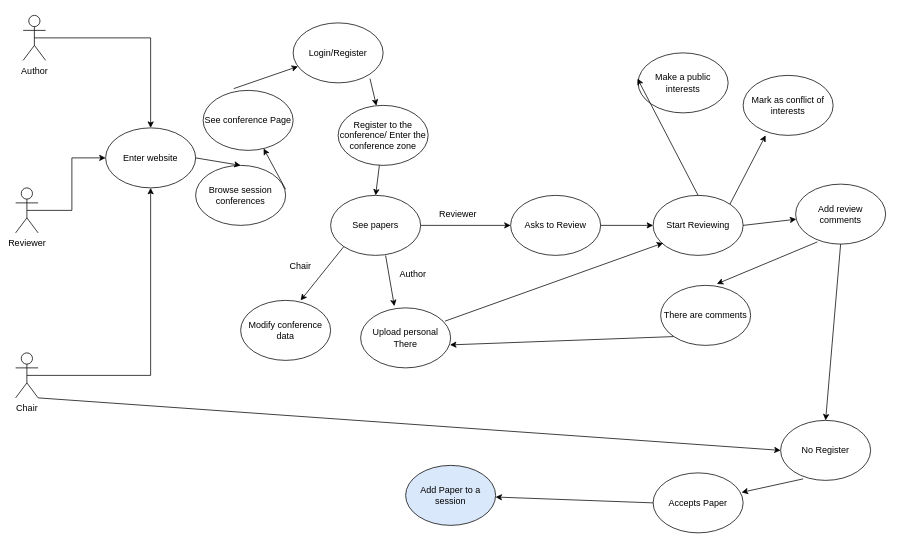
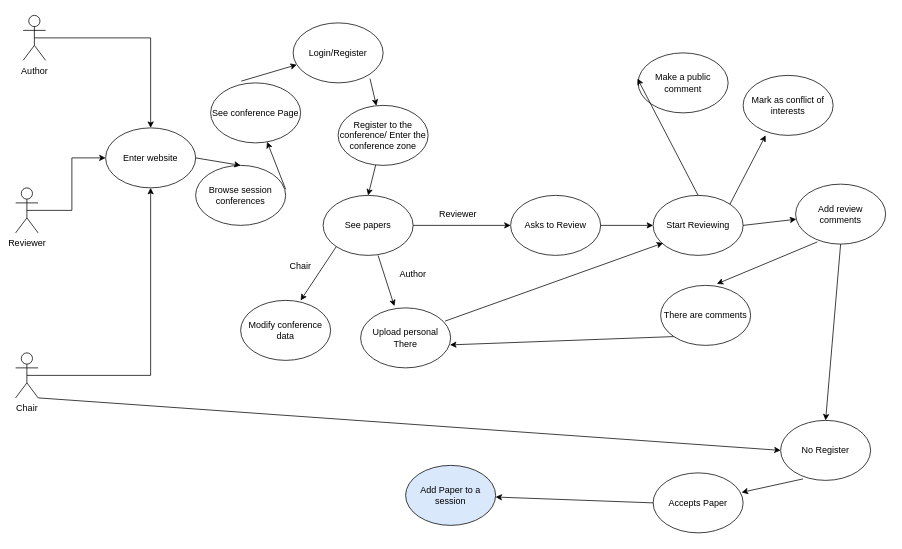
(683, 83) -> (683, 83)
(248, 120) -> (255, 113)
(375, 225) -> (368, 225)
